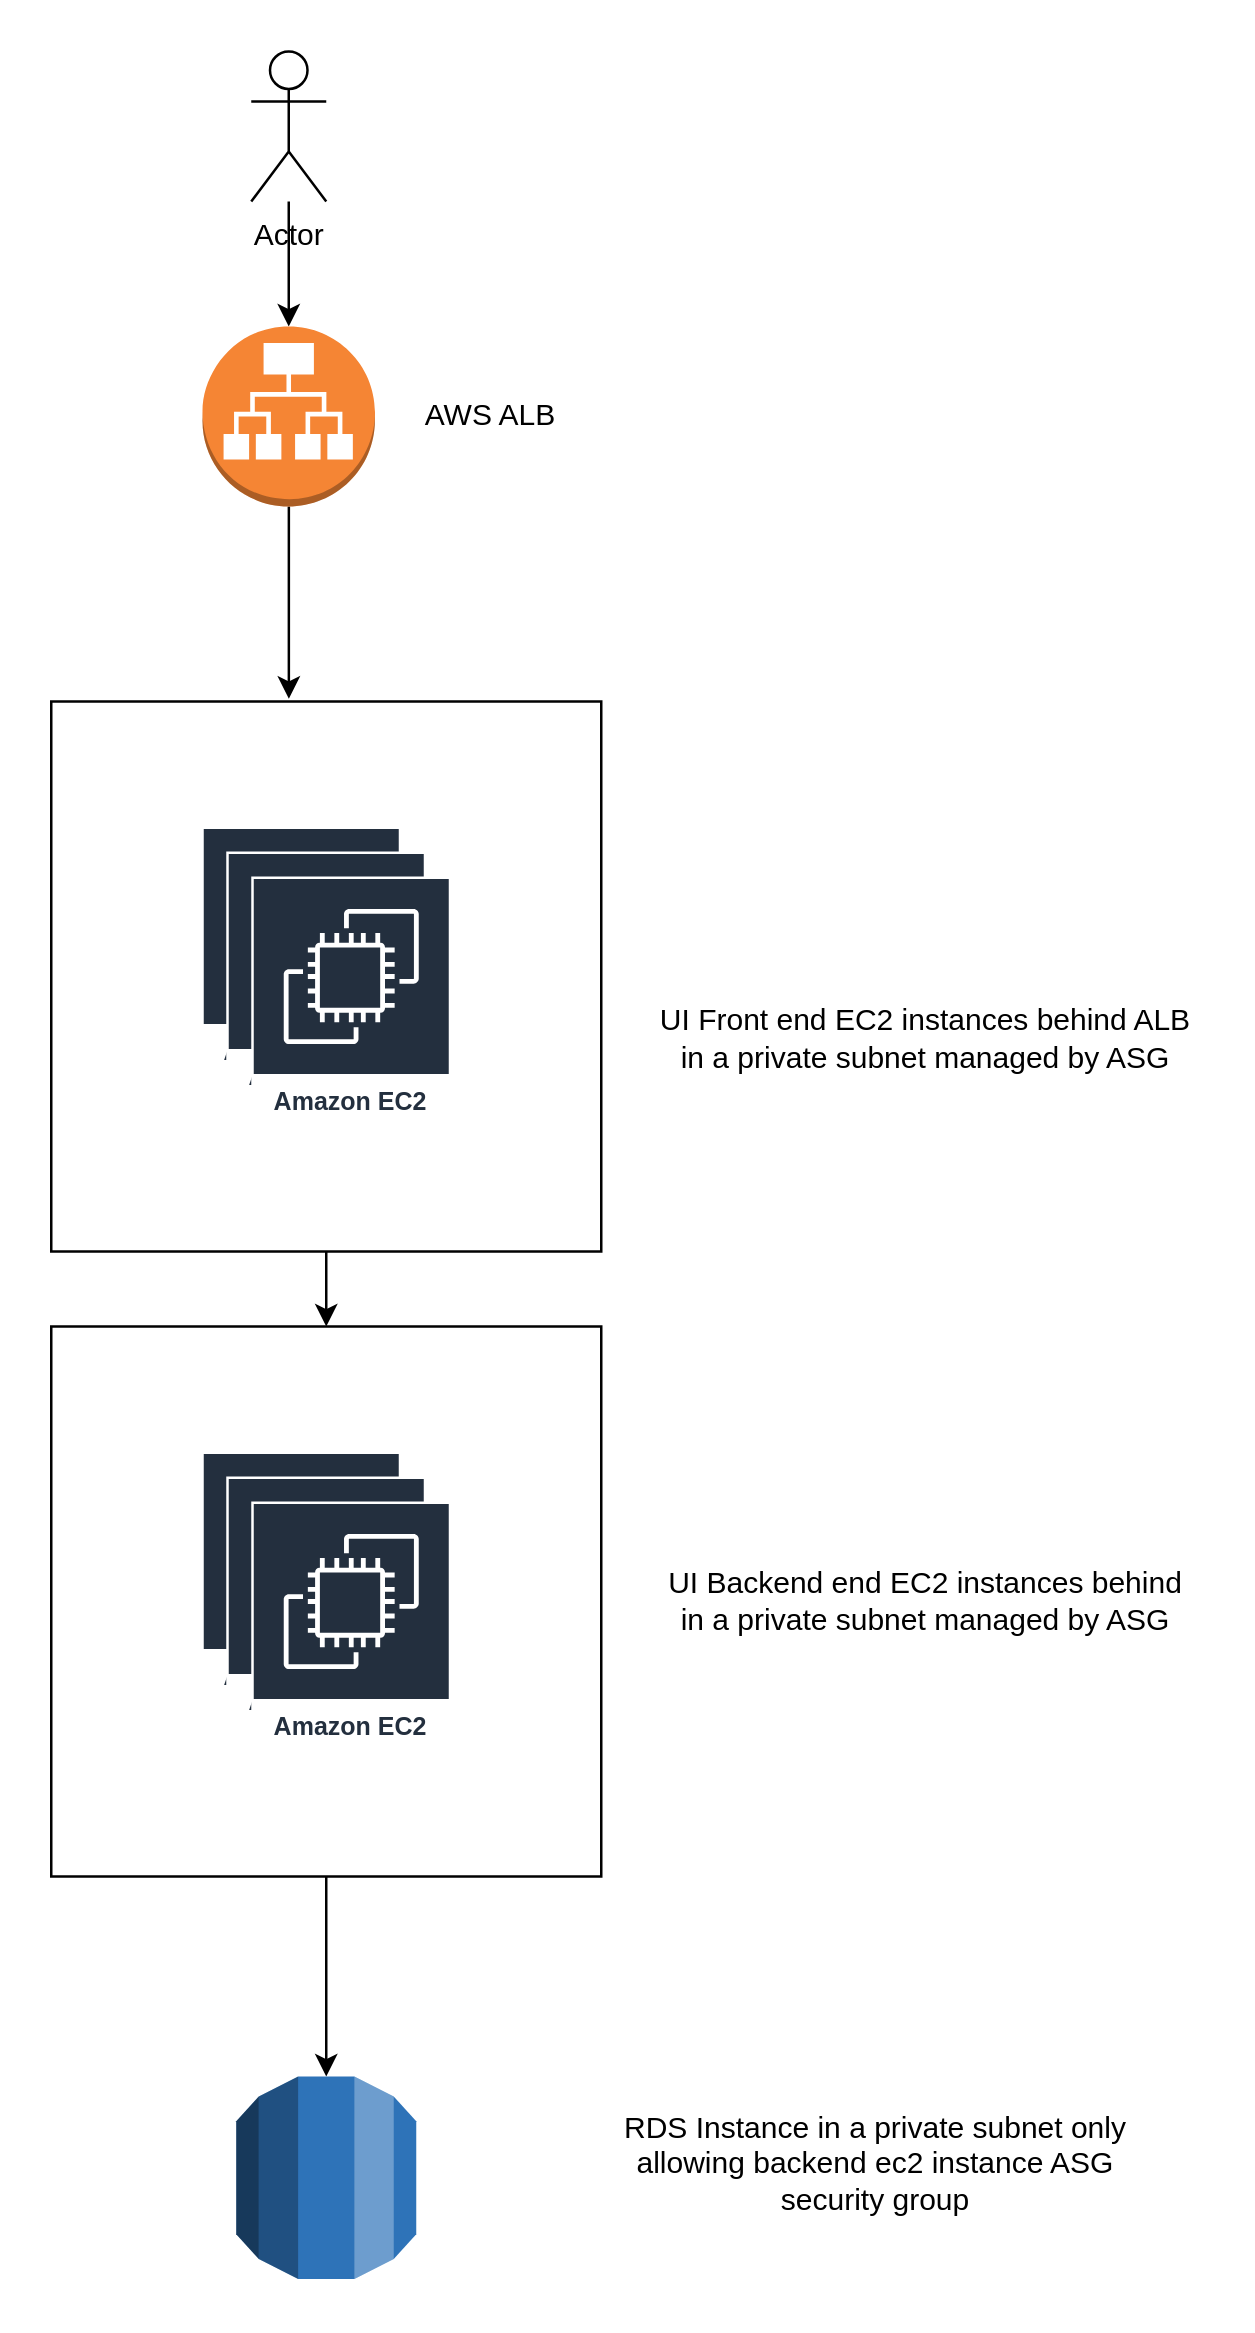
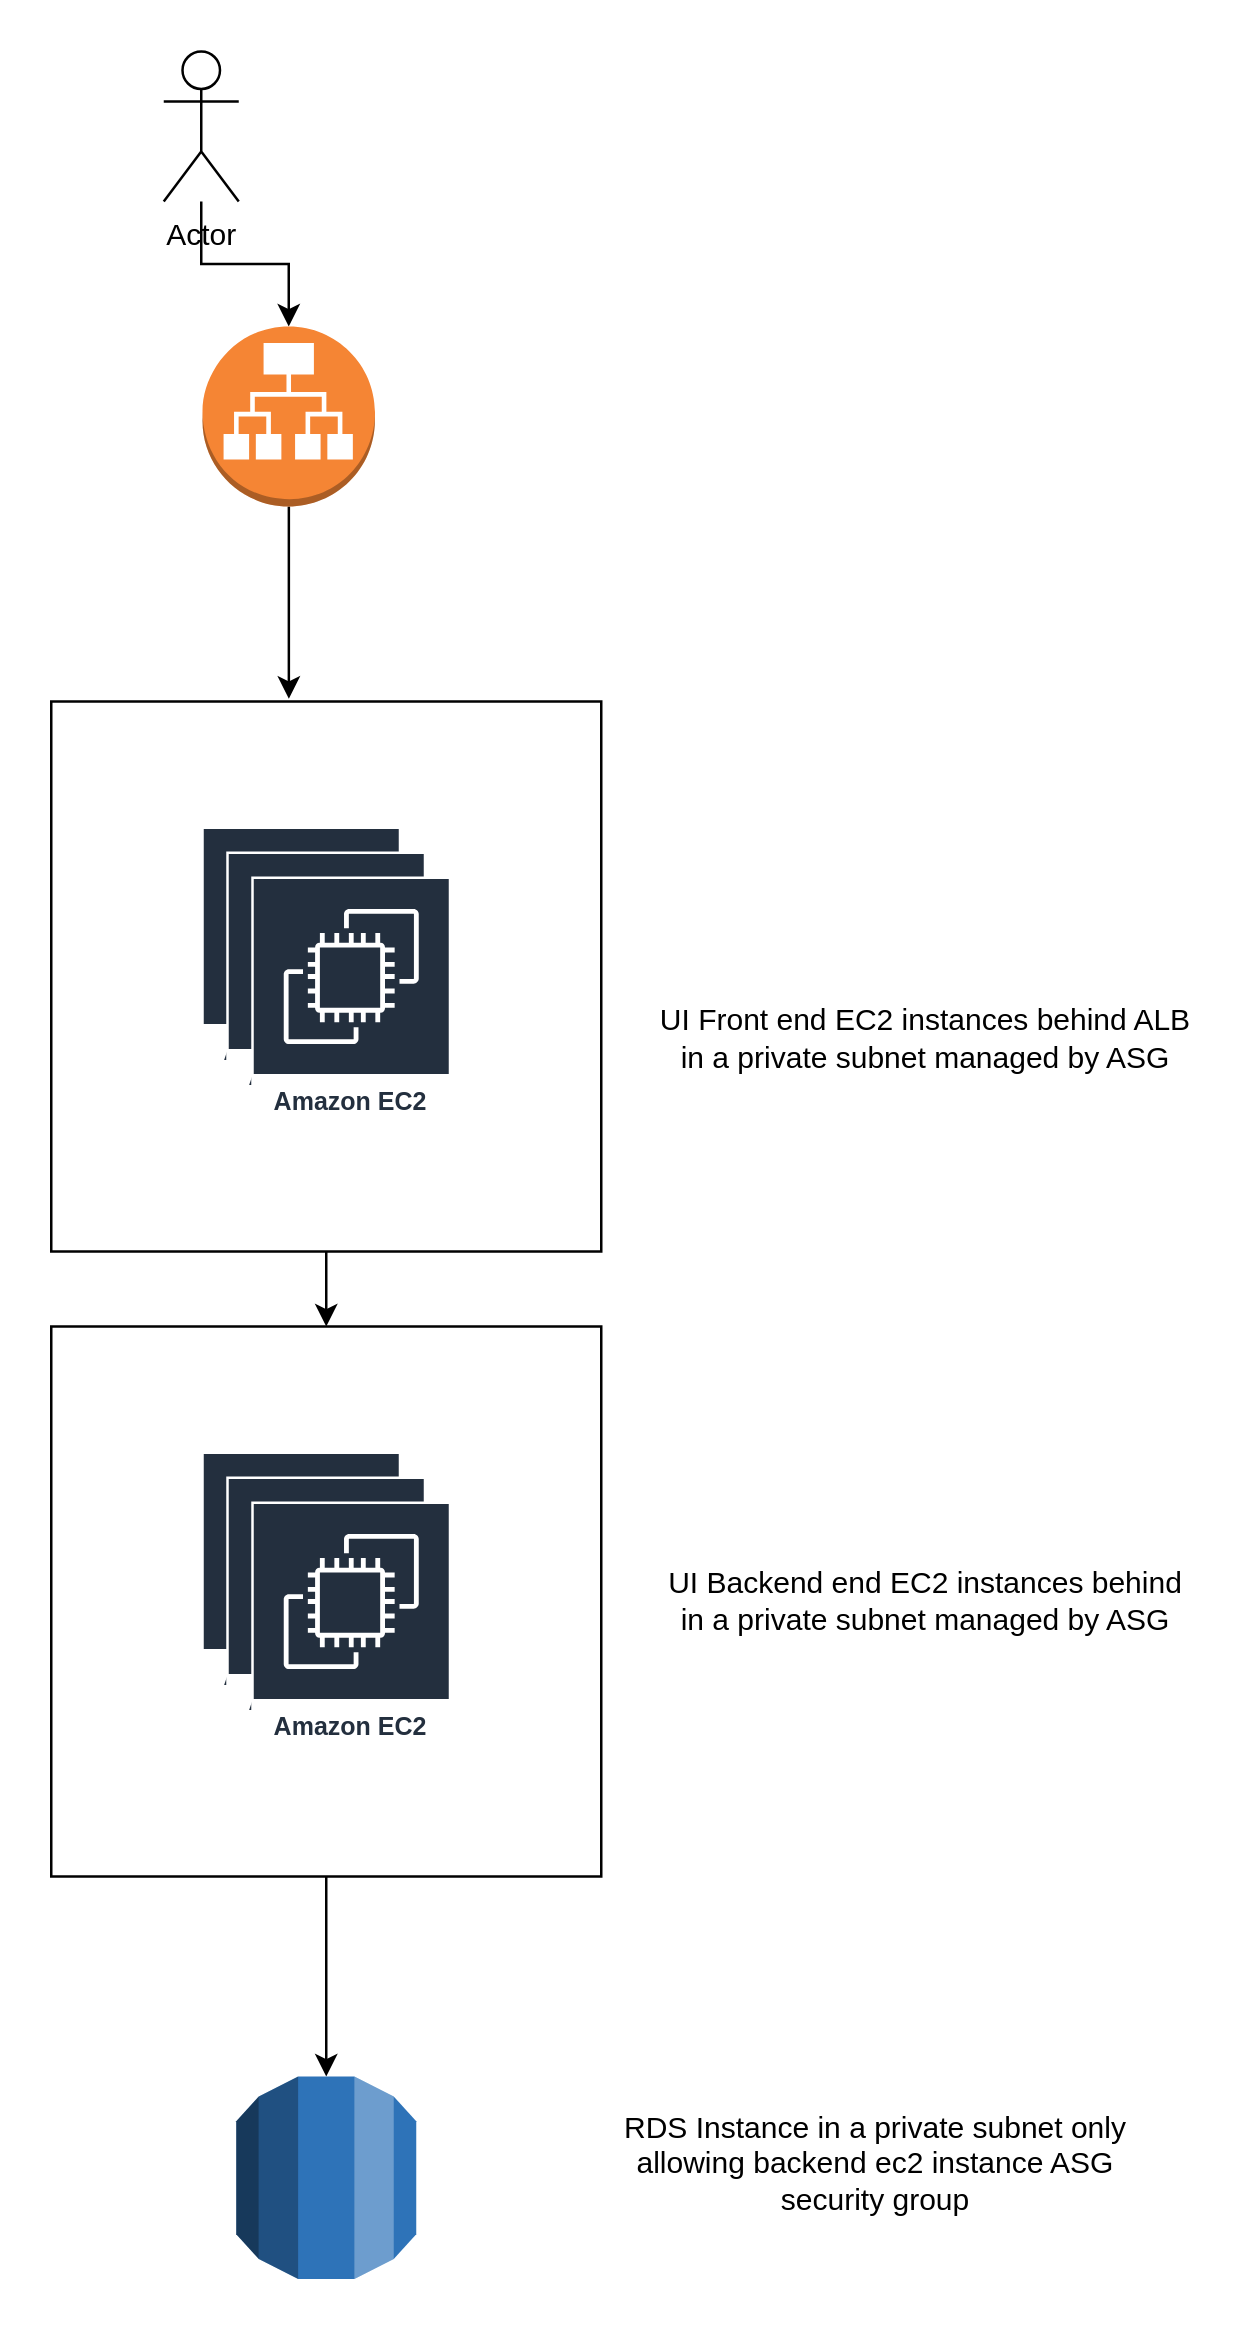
(289, 126) -> (201, 126)
(491, 416) -> none
